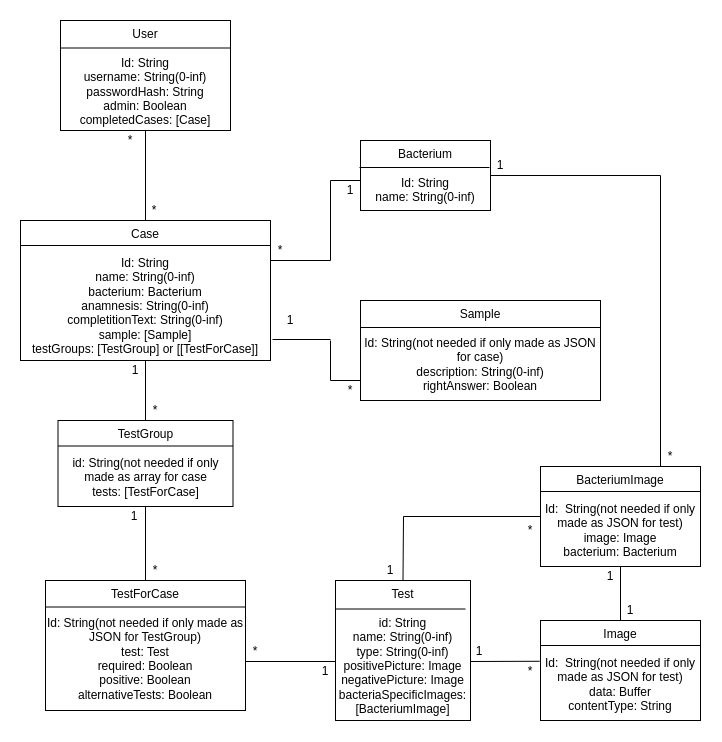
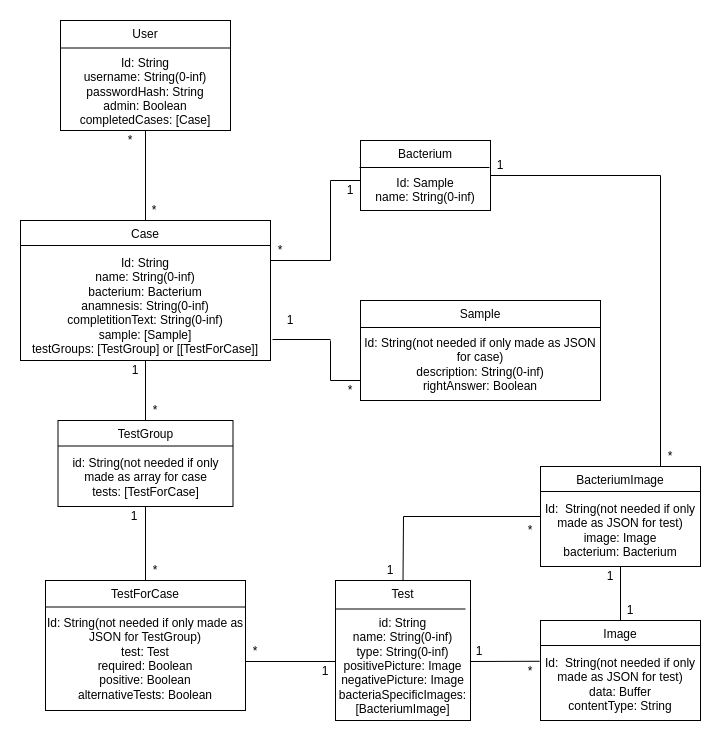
(426, 169) -> (426, 169)
